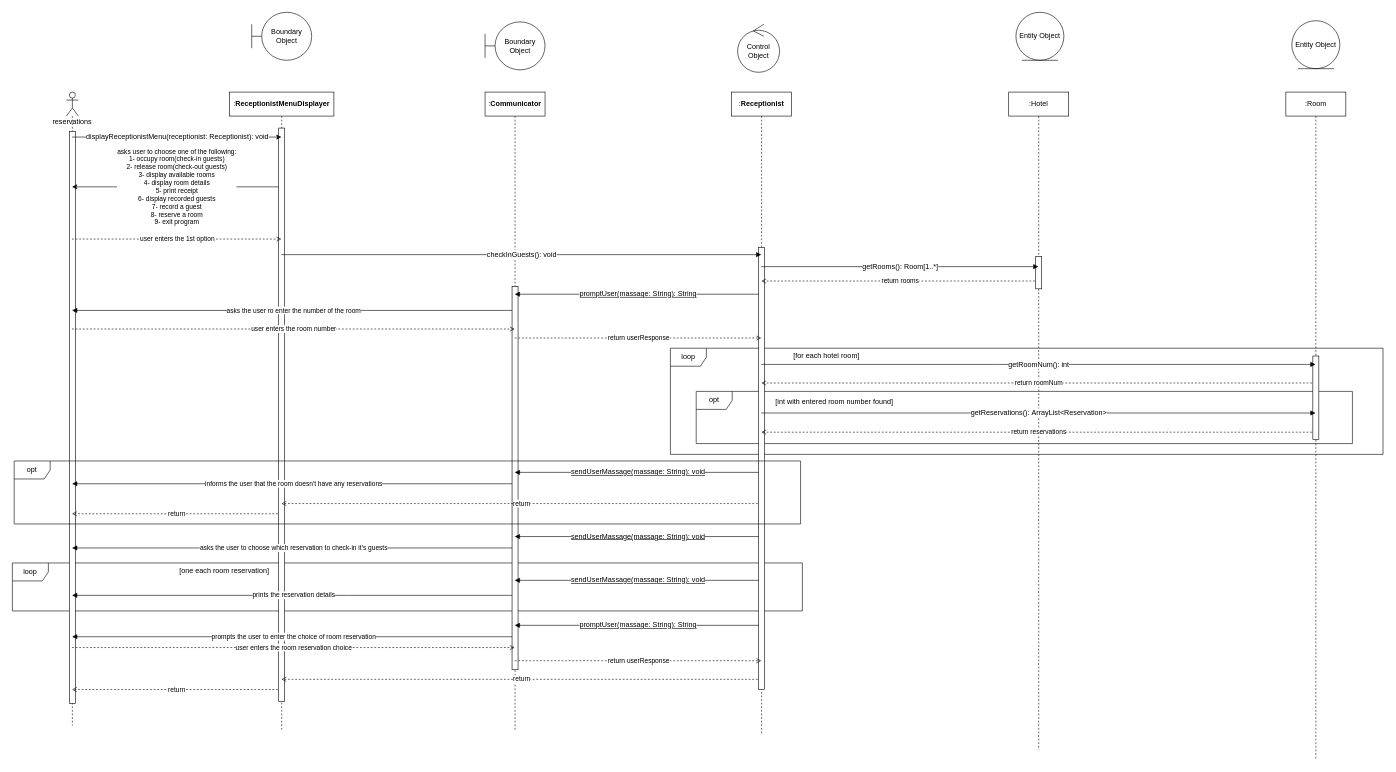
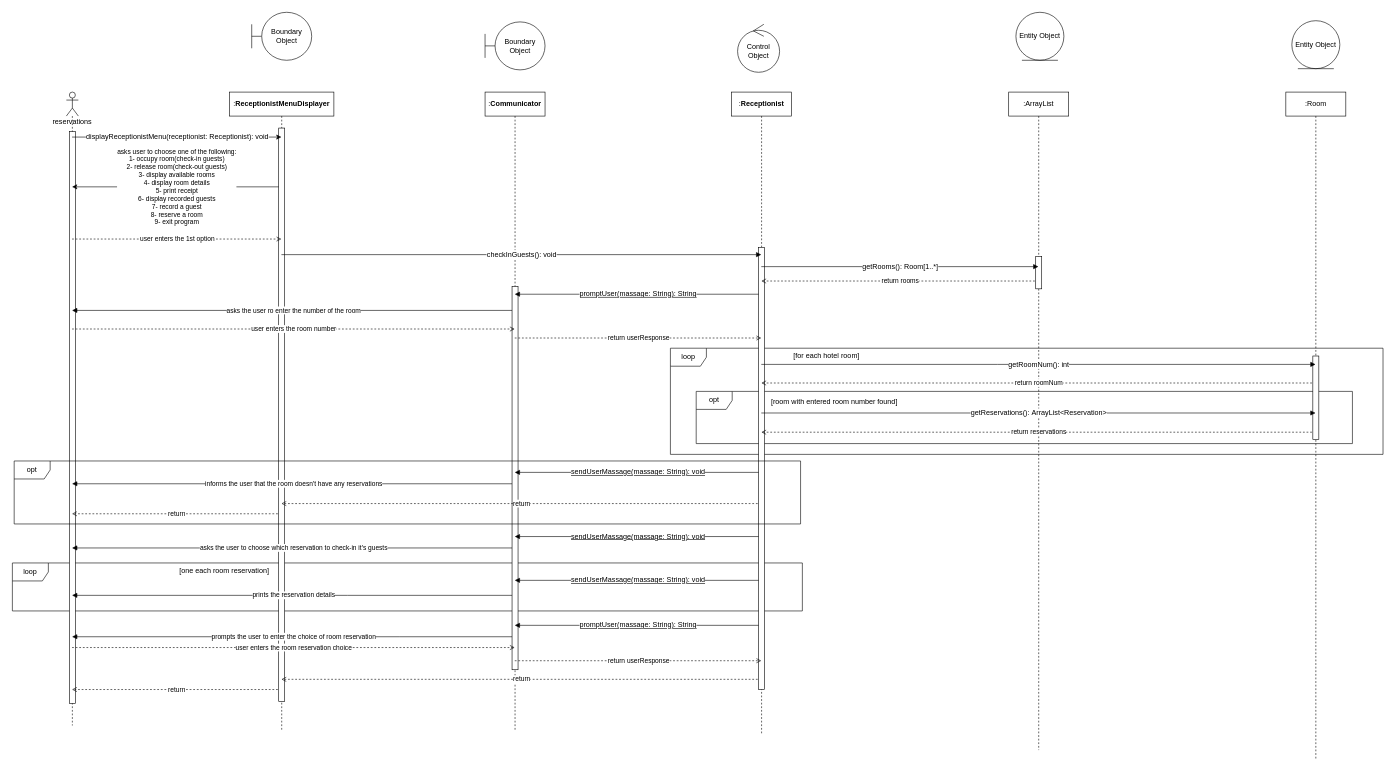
(1039, 104) -> (1039, 104)
(835, 402) -> (835, 402)
